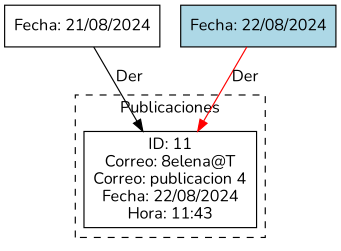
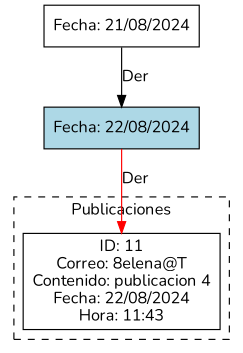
(115, 84) -> (122, 71)
(170, 179) -> (122, 281)
